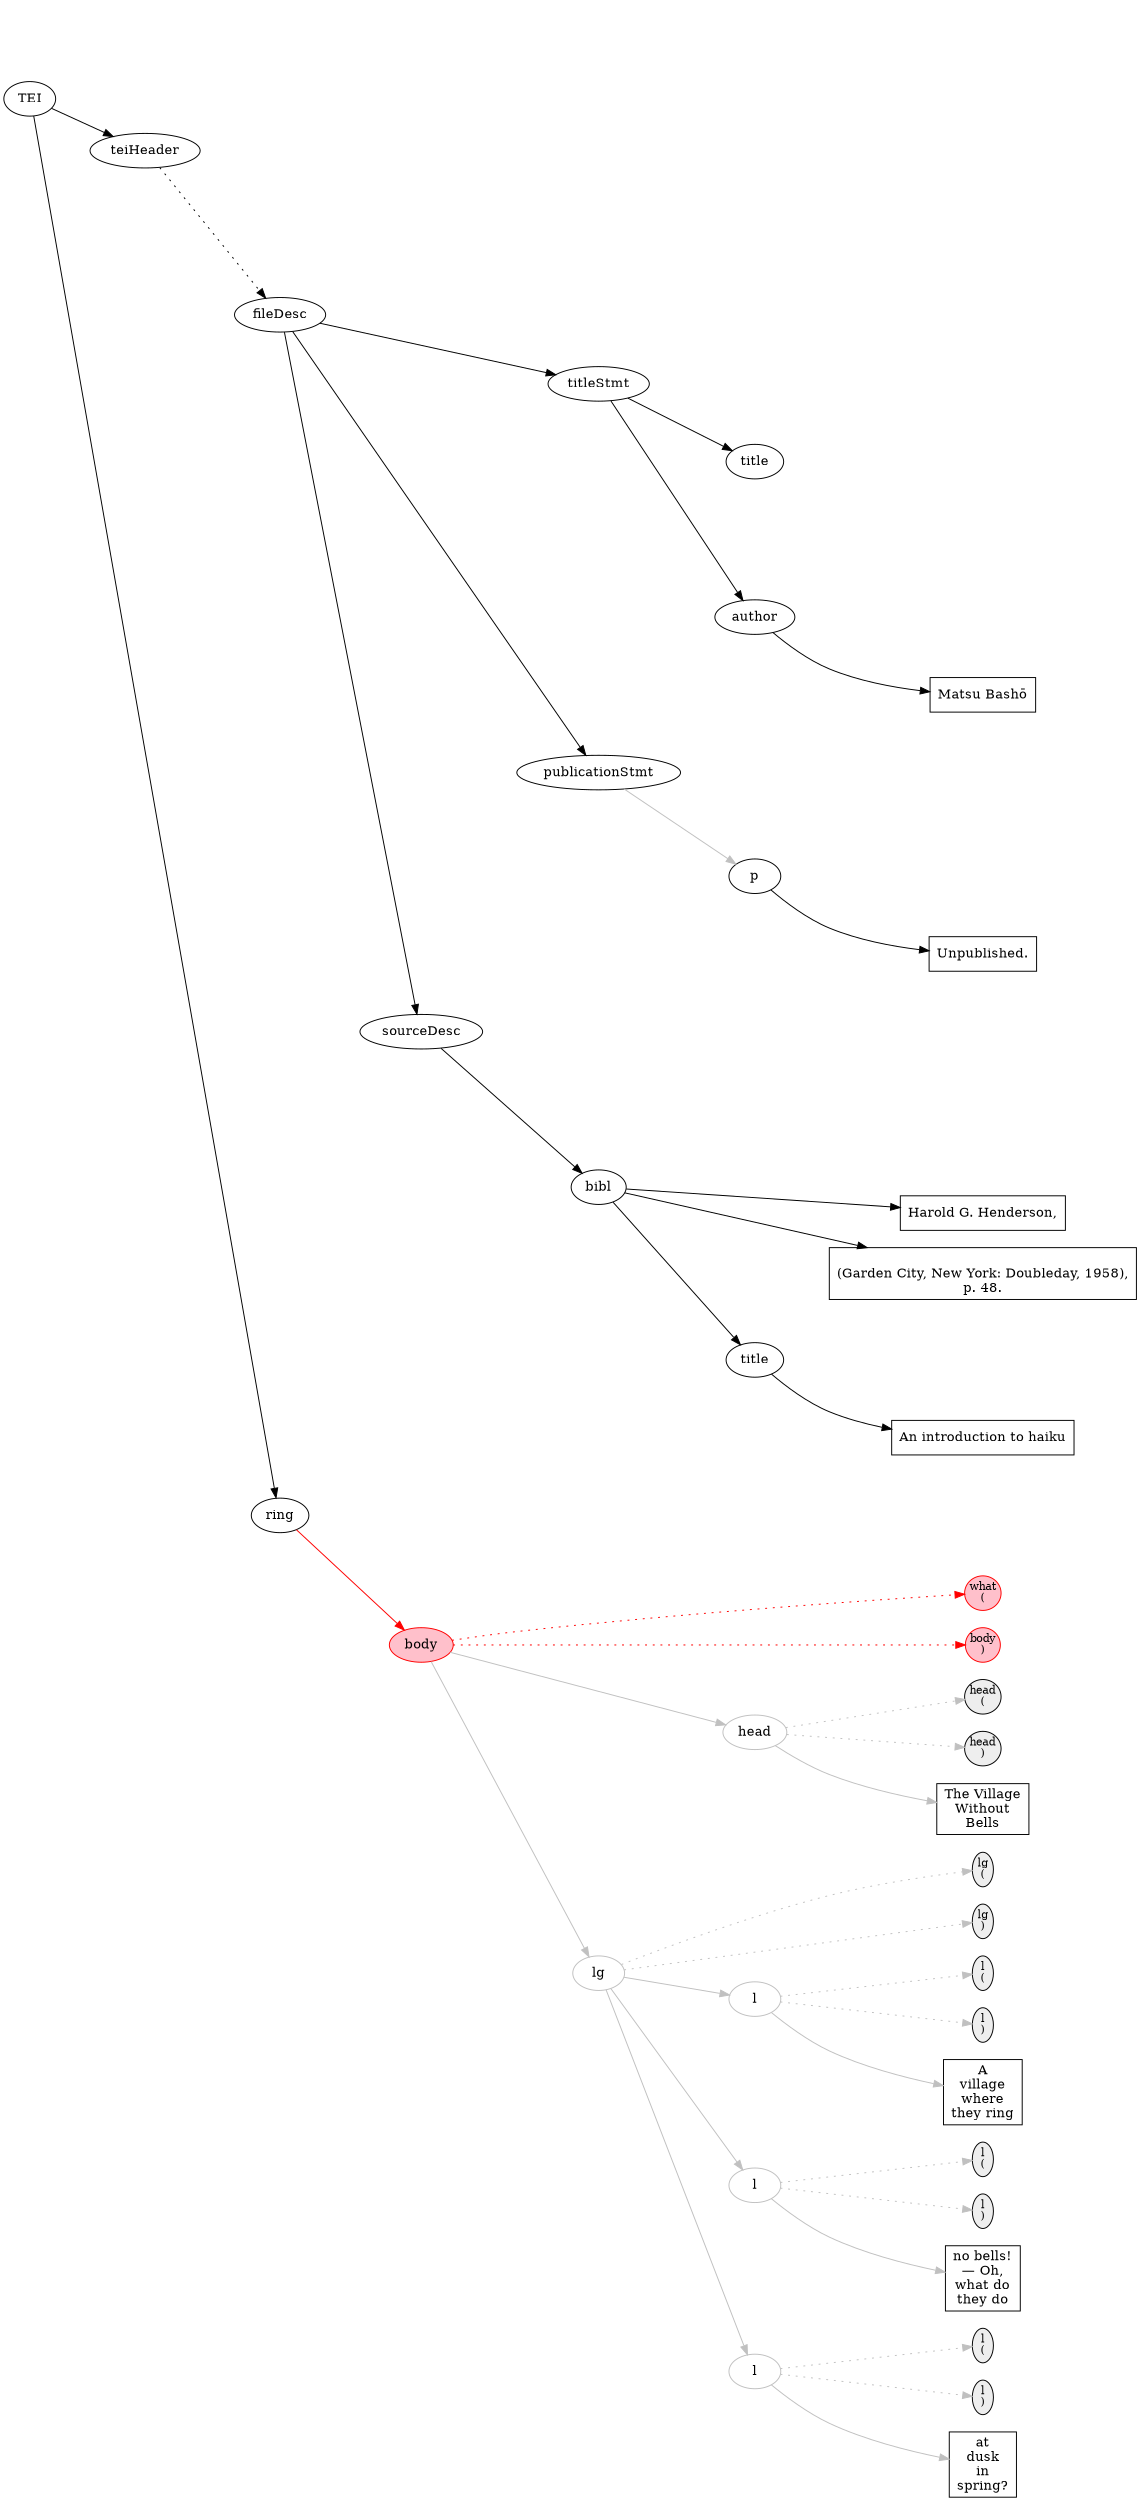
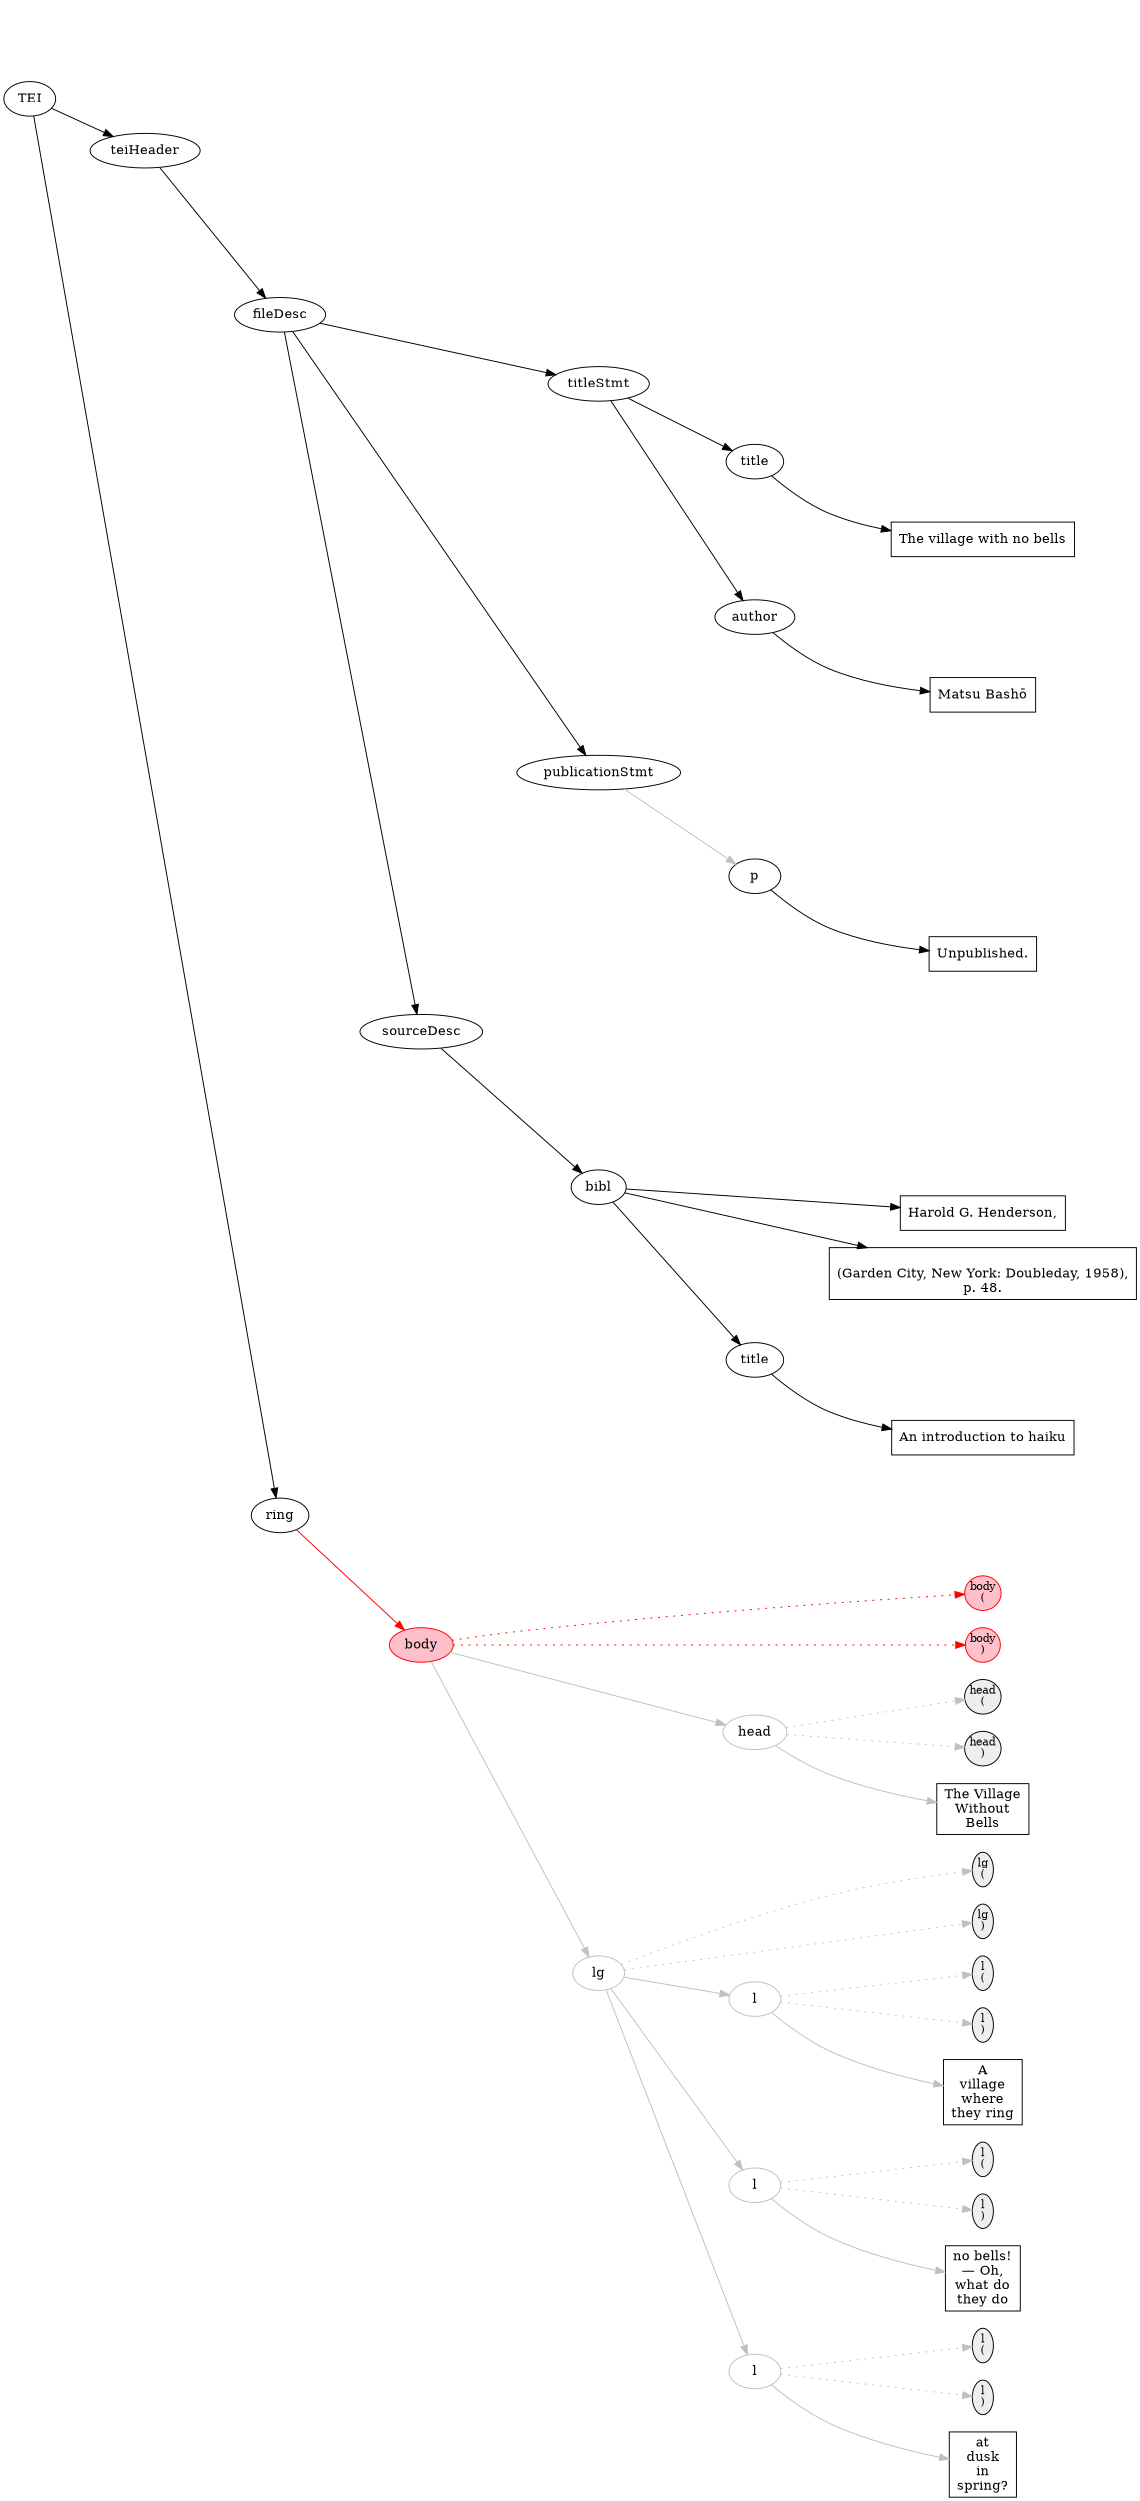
(210, 229) -> (210, 229)
none -> (983, 539)
(983, 1593) -> (983, 1593)
